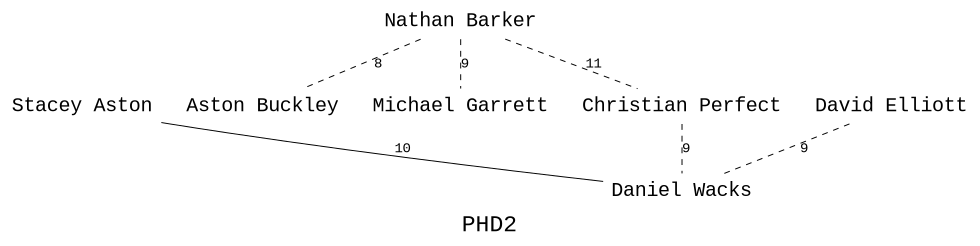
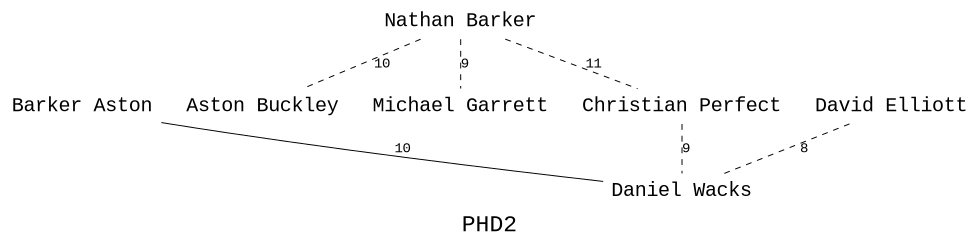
(378, 64) -> (382, 64)
(82, 106) -> (82, 106)
(804, 149) -> (804, 149)
